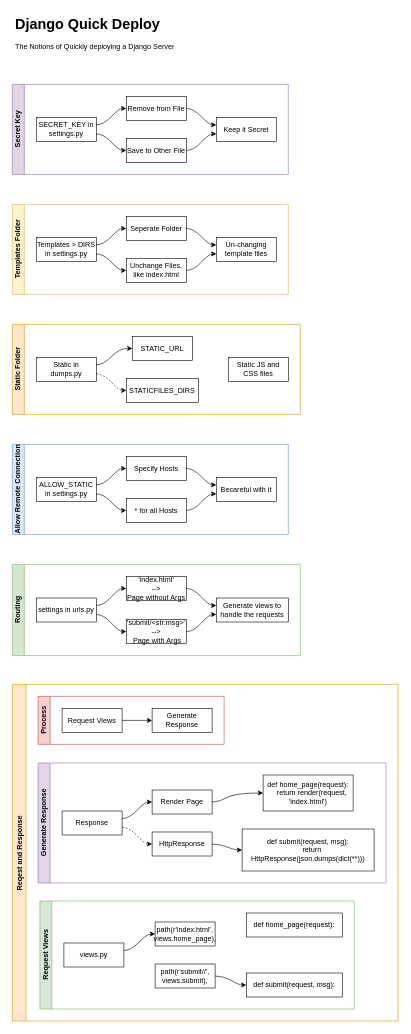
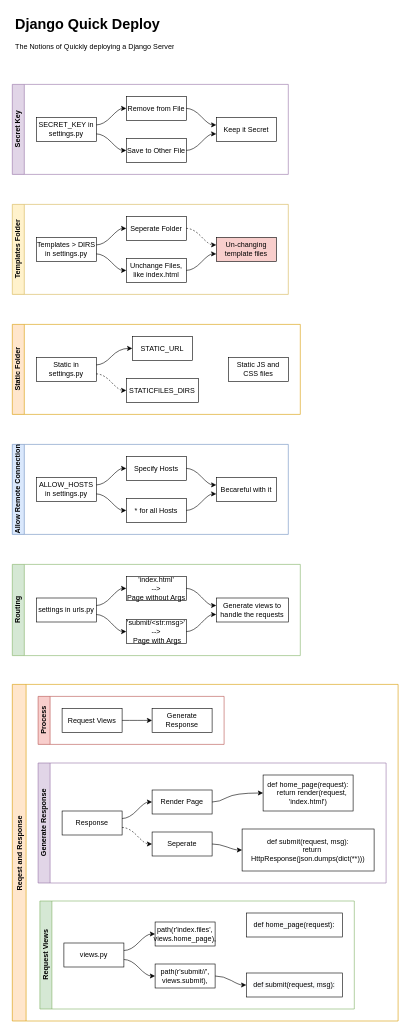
(201, 237) -> (201, 237)
(246, 249) -> (246, 249)
(66, 369) -> (66, 369)
(66, 489) -> (66, 489)
(182, 844) -> (182, 844)
(185, 934) -> (185, 934)
none -> (140, 968)
